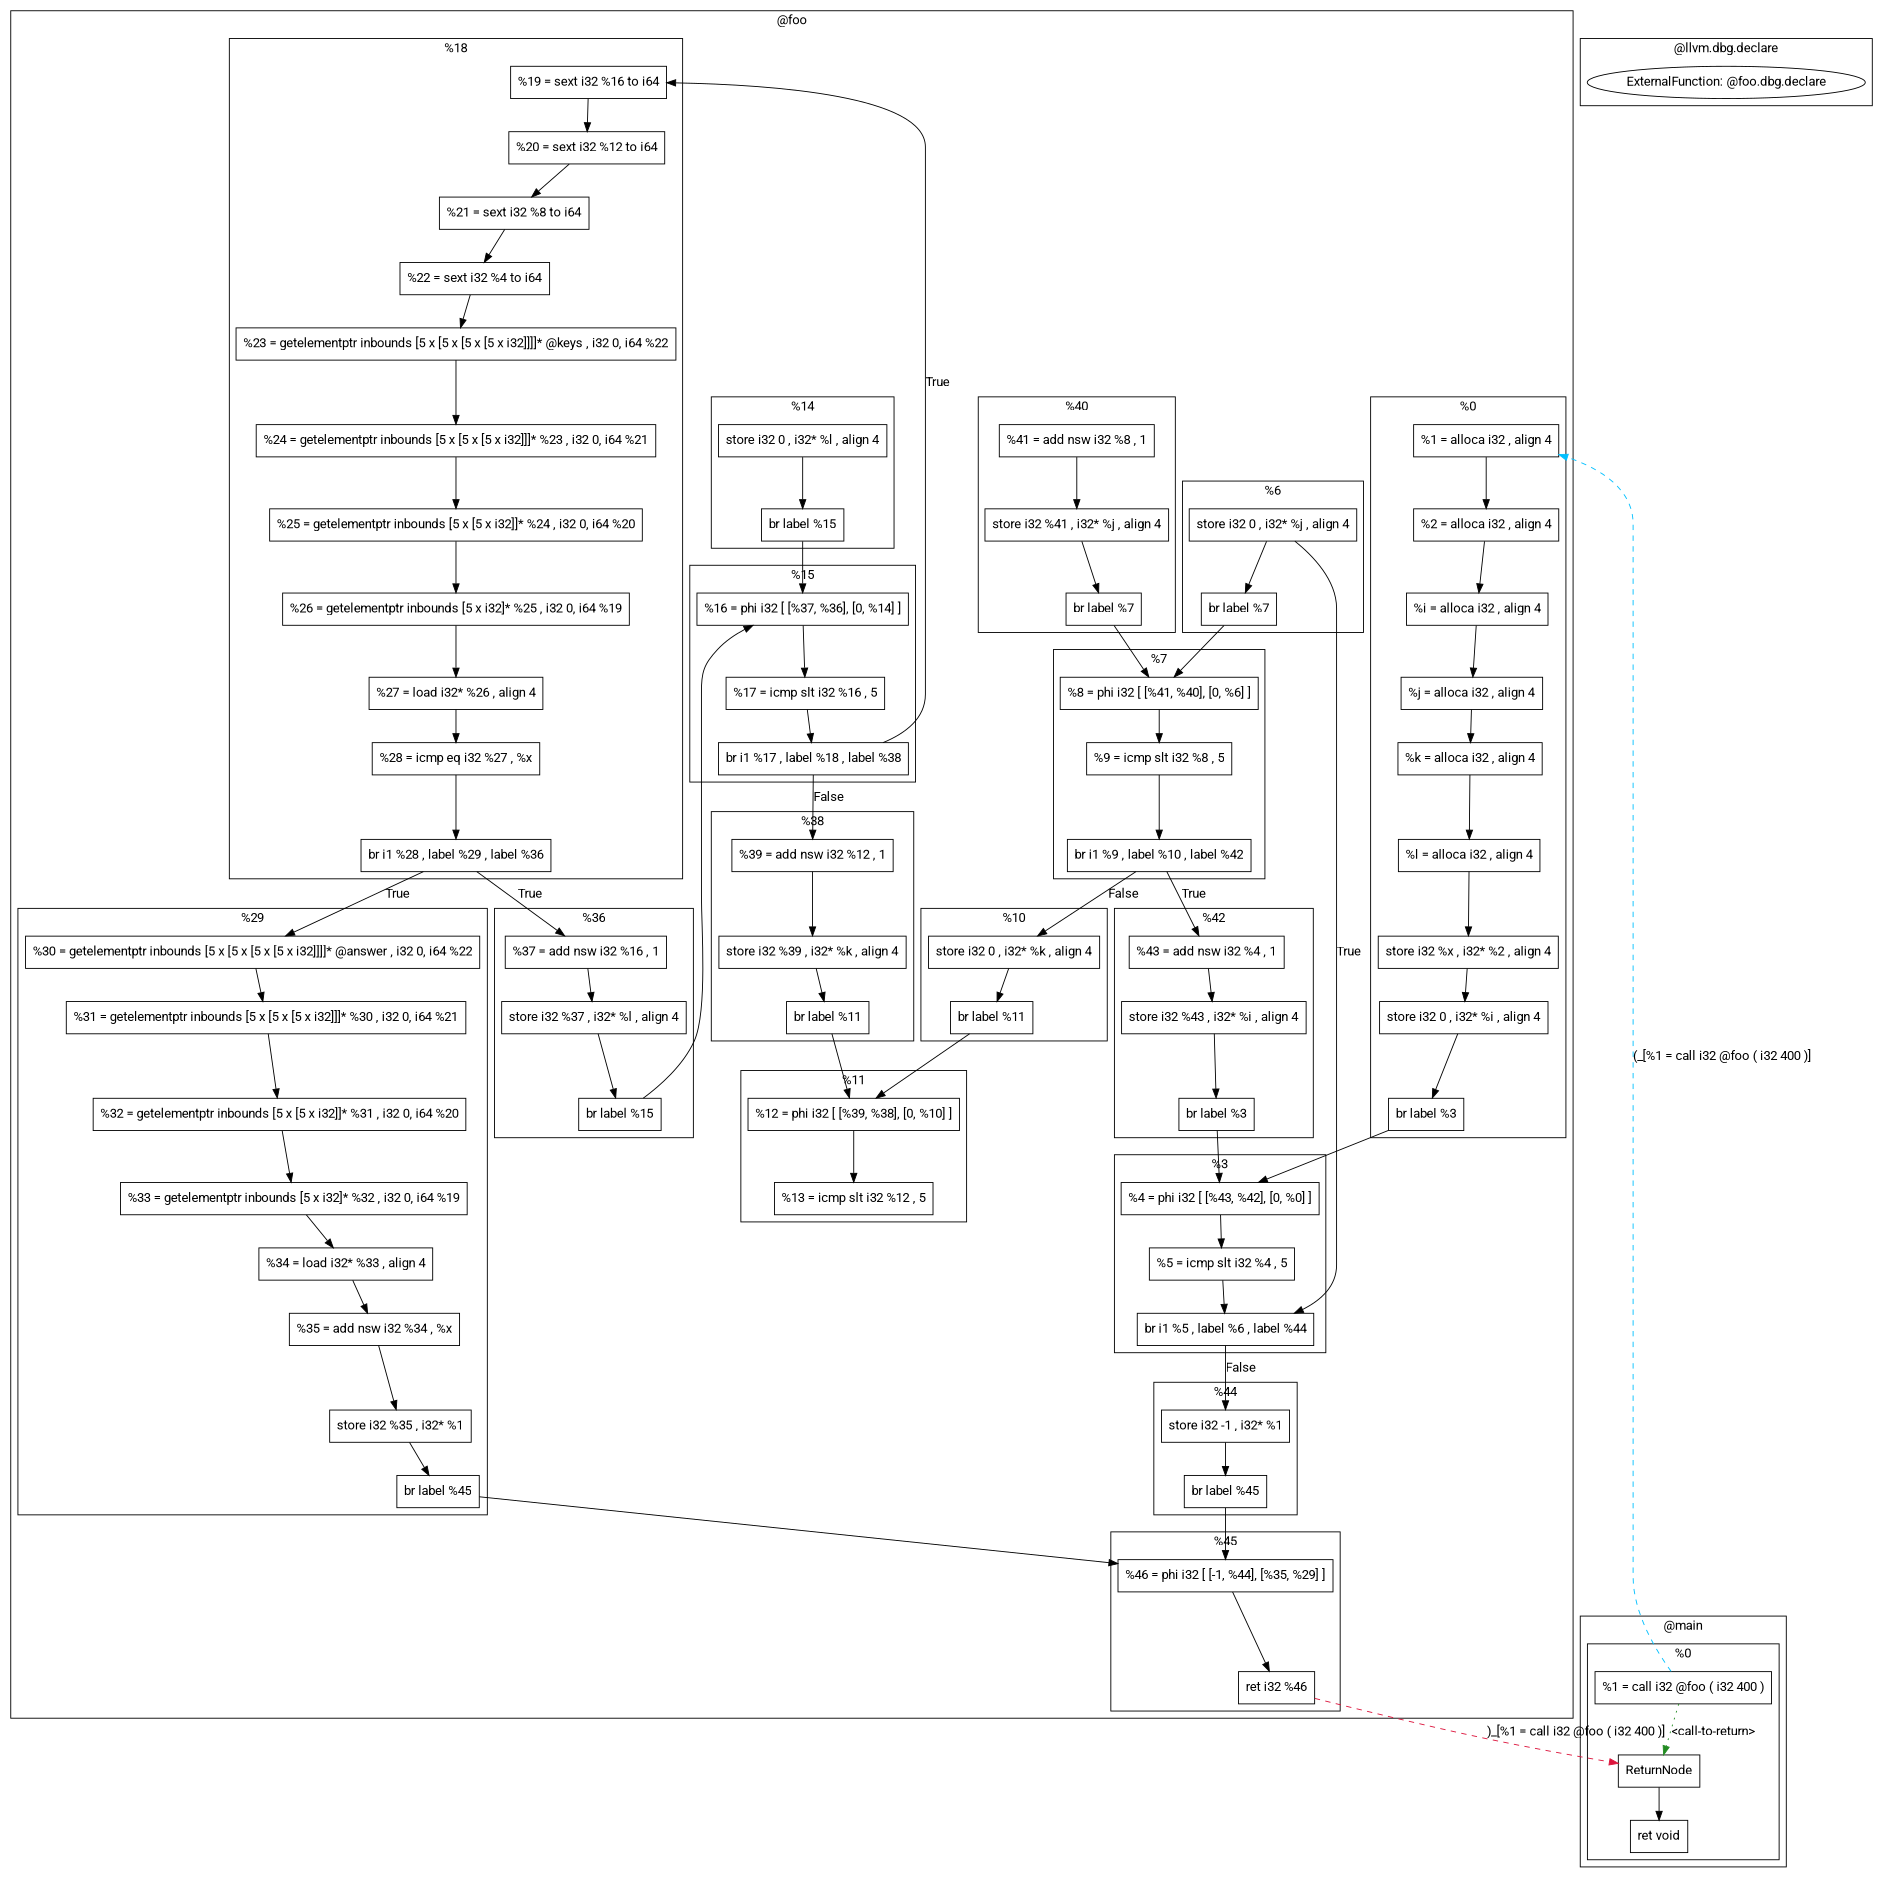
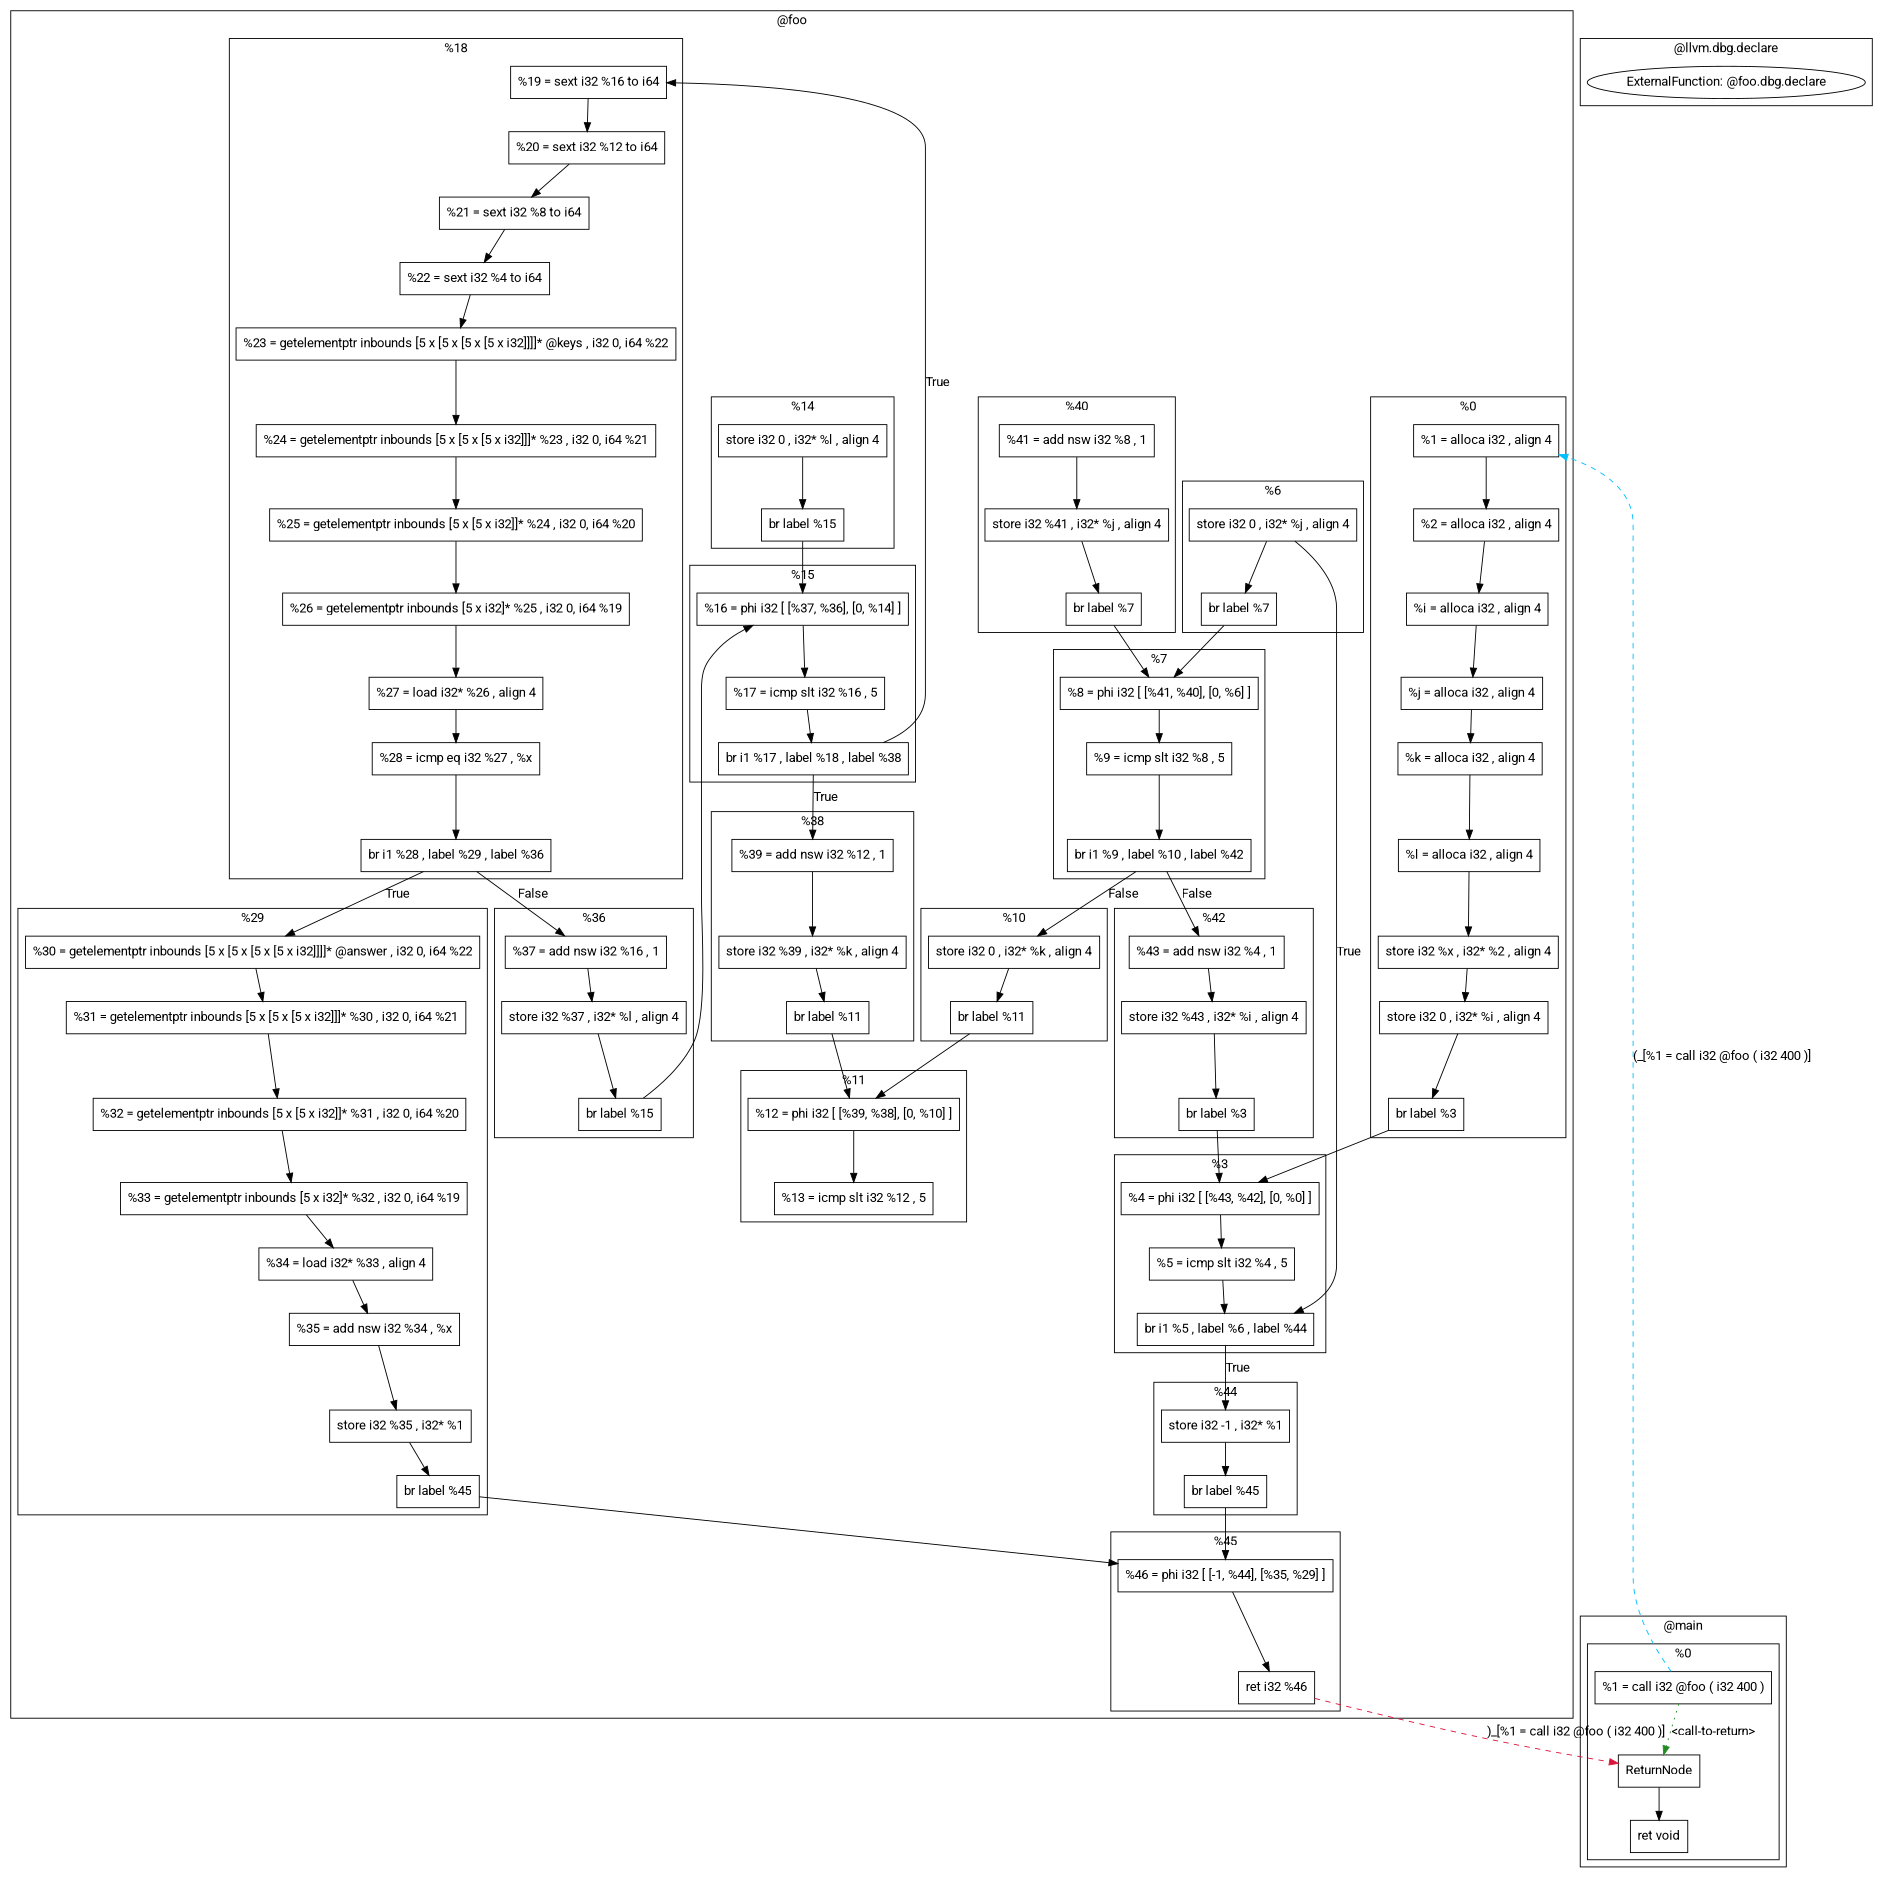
(829, 798) -> (826, 798)
(530, 894) -> (533, 894)
(1194, 894) -> (1197, 894)
(1241, 1368) -> (1238, 1368)
